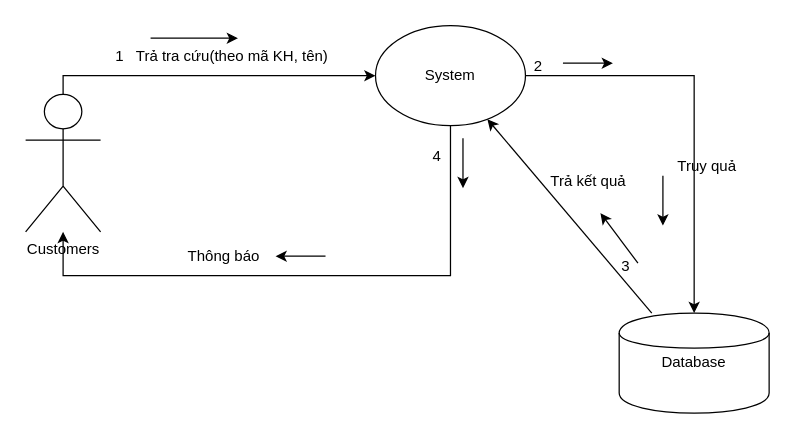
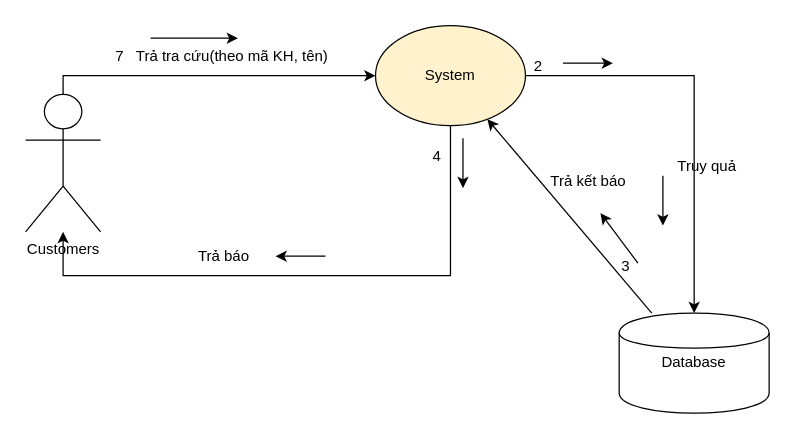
(120, 57) -> (120, 57)
(451, 76) -> (451, 76)
(589, 182) -> (589, 182)
(226, 257) -> (226, 257)
